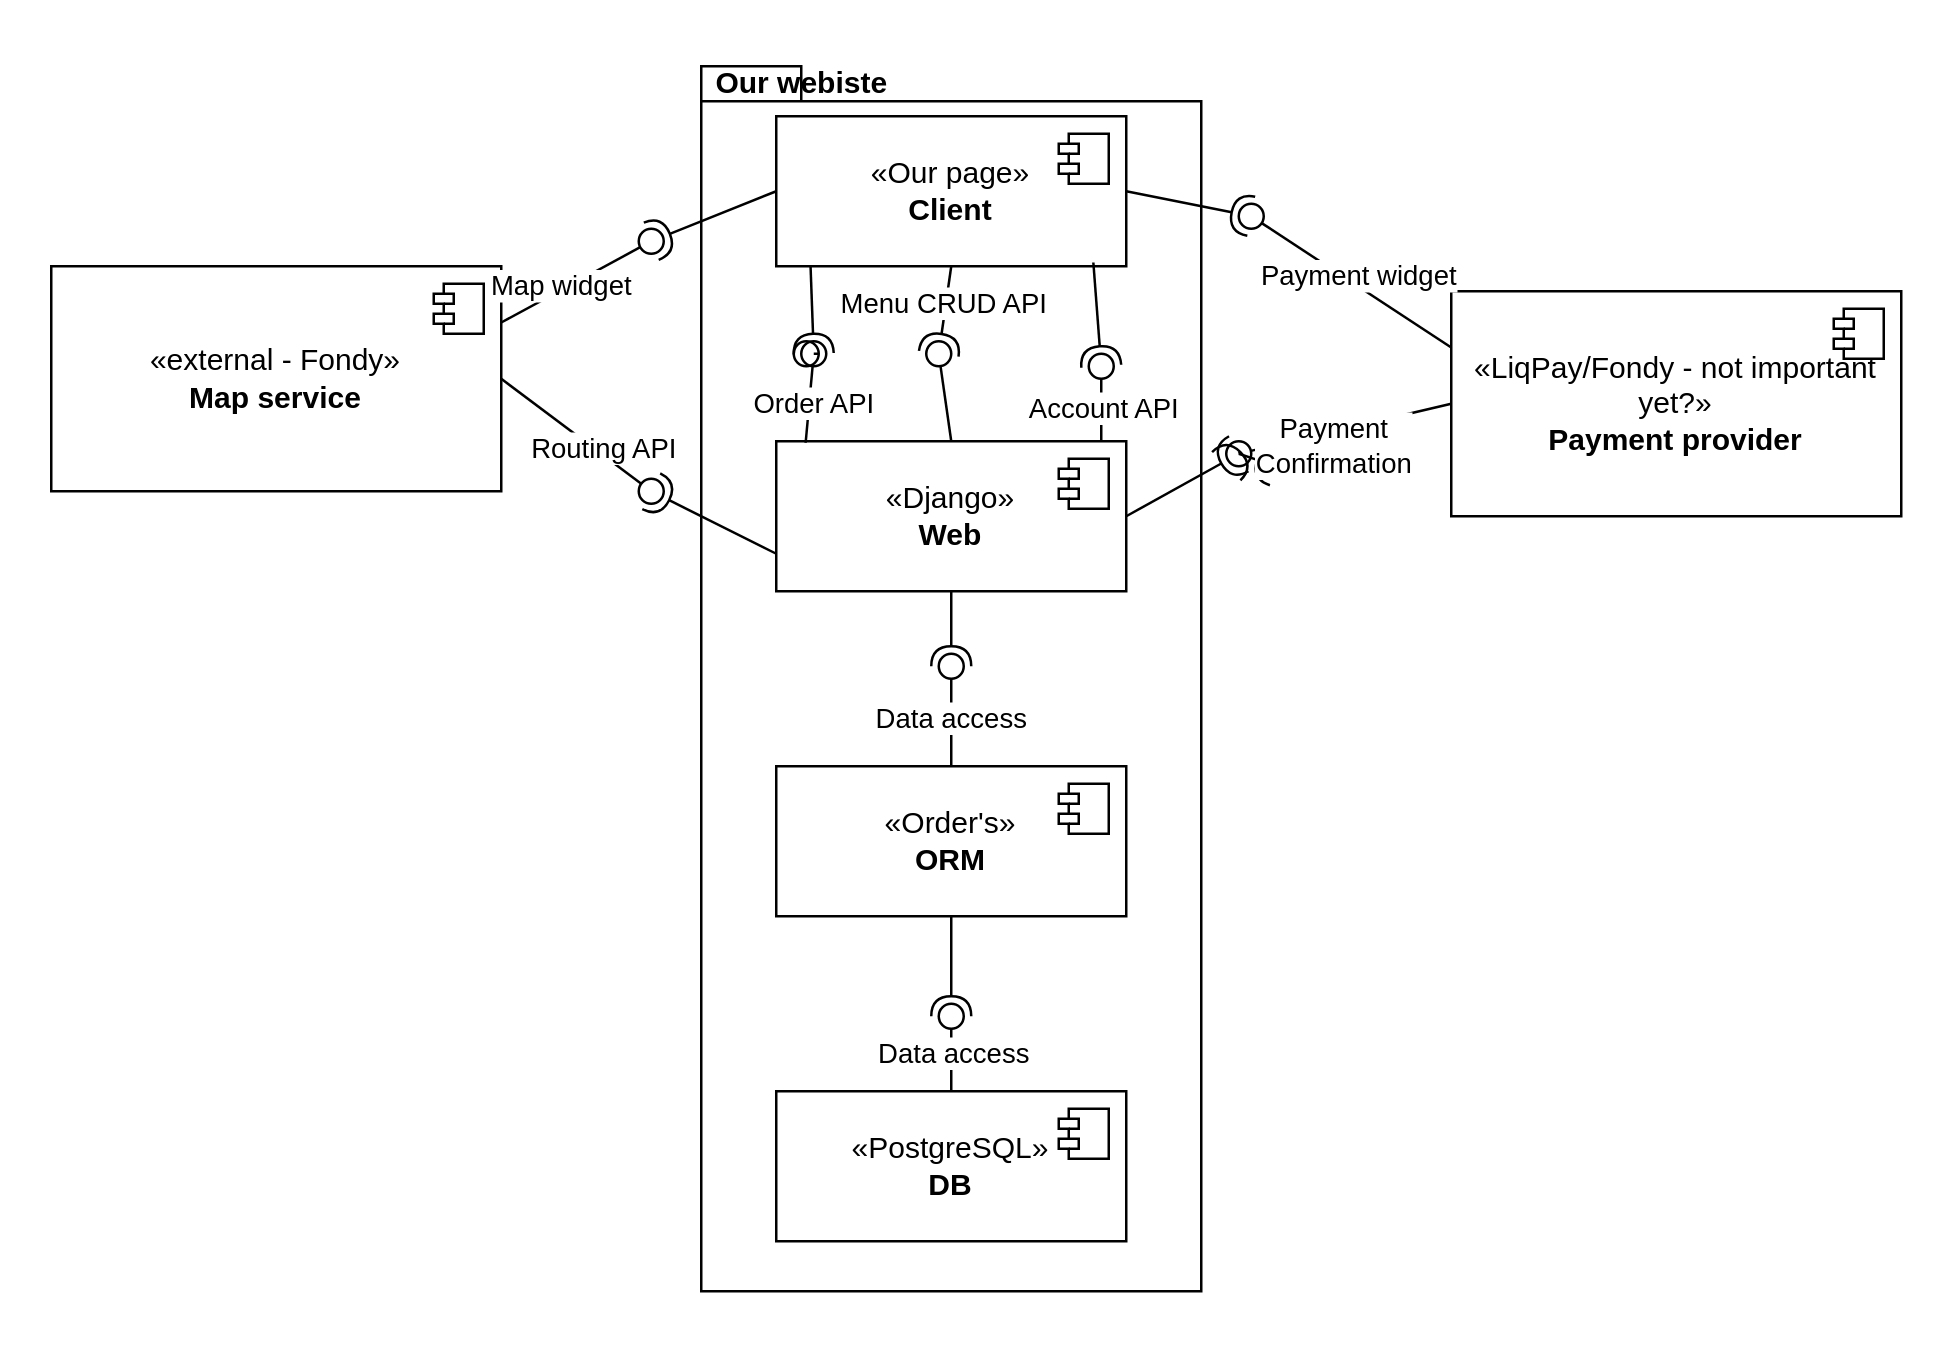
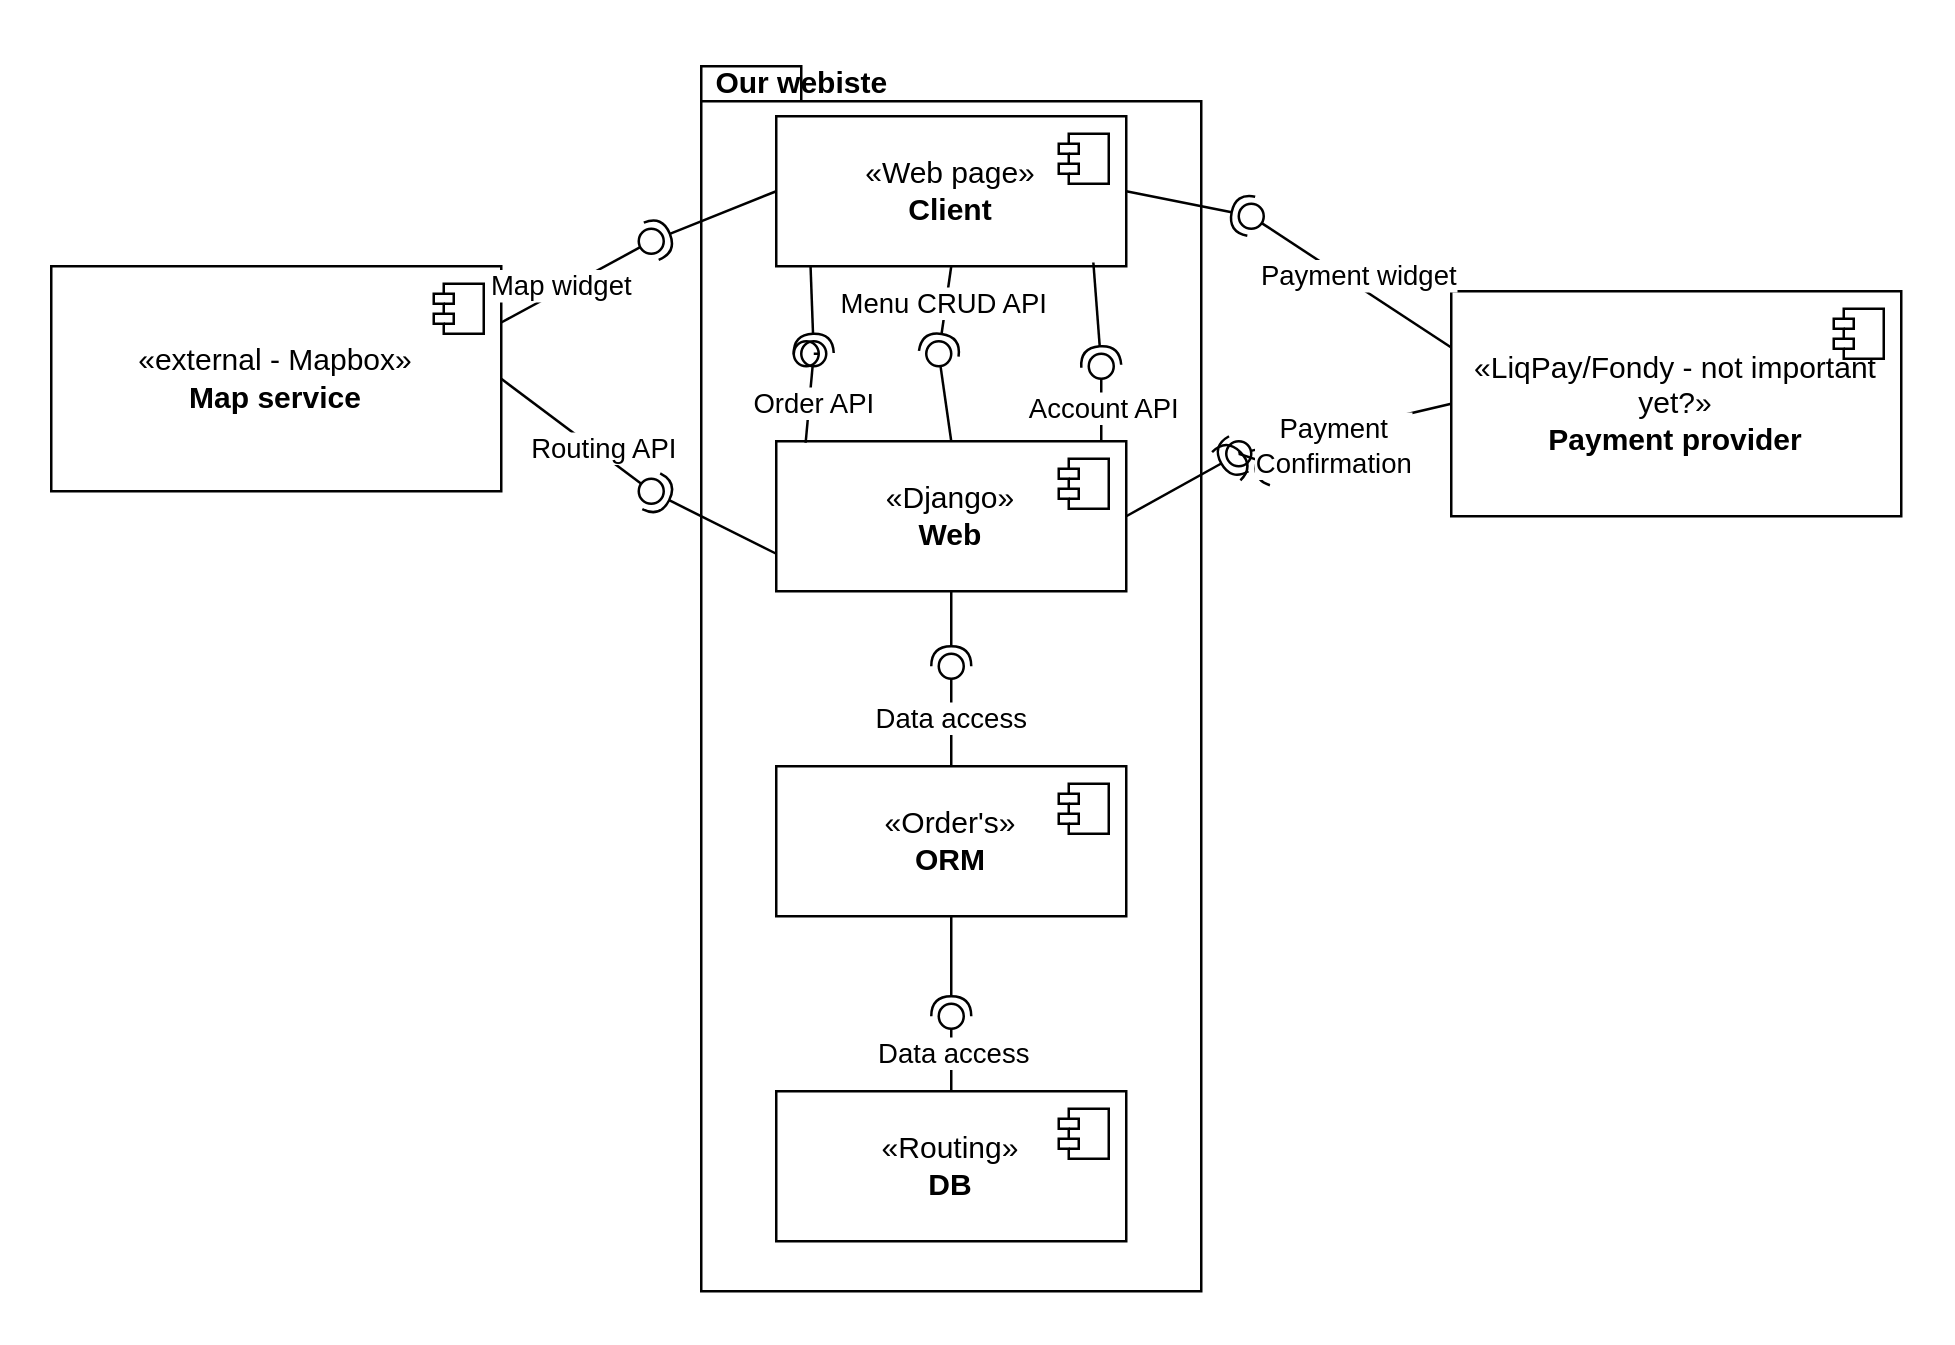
(951, 191) -> (951, 191)
(276, 379) -> (276, 379)
(951, 1166) -> (951, 1166)
